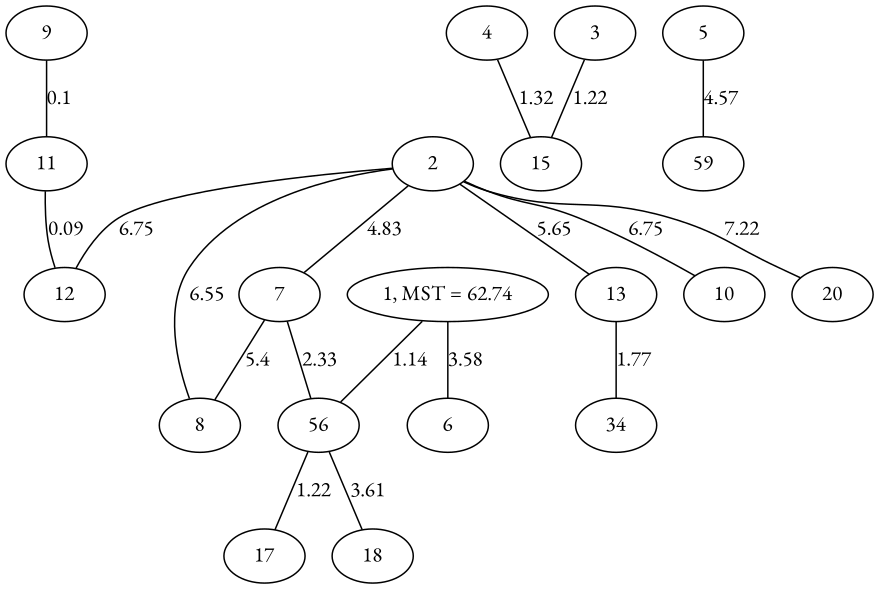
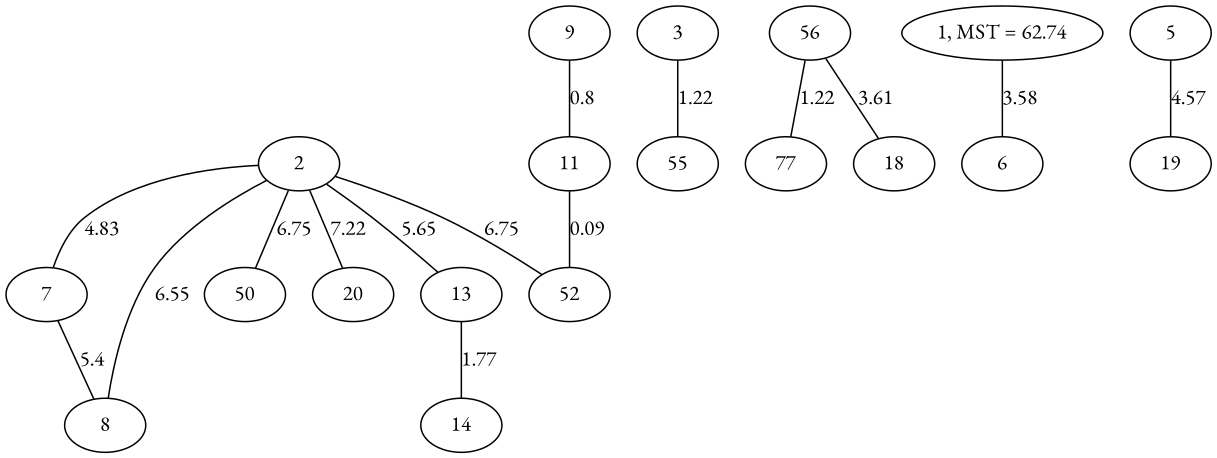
(487, 33) -> none
(59, 98) -> (582, 98)
(541, 164) -> (678, 164)
(703, 164) -> (1171, 164)
(65, 295) -> (570, 295)
(724, 295) -> (245, 295)
(299, 360) -> none
(381, 362) -> none
(616, 425) -> (461, 425)
(264, 556) -> (786, 164)
